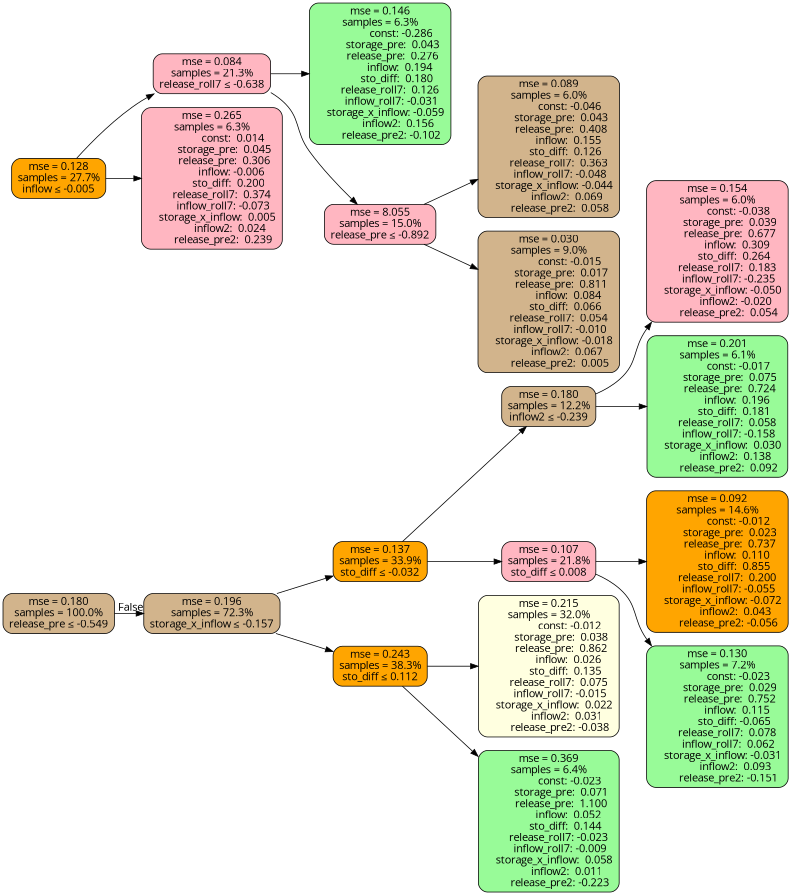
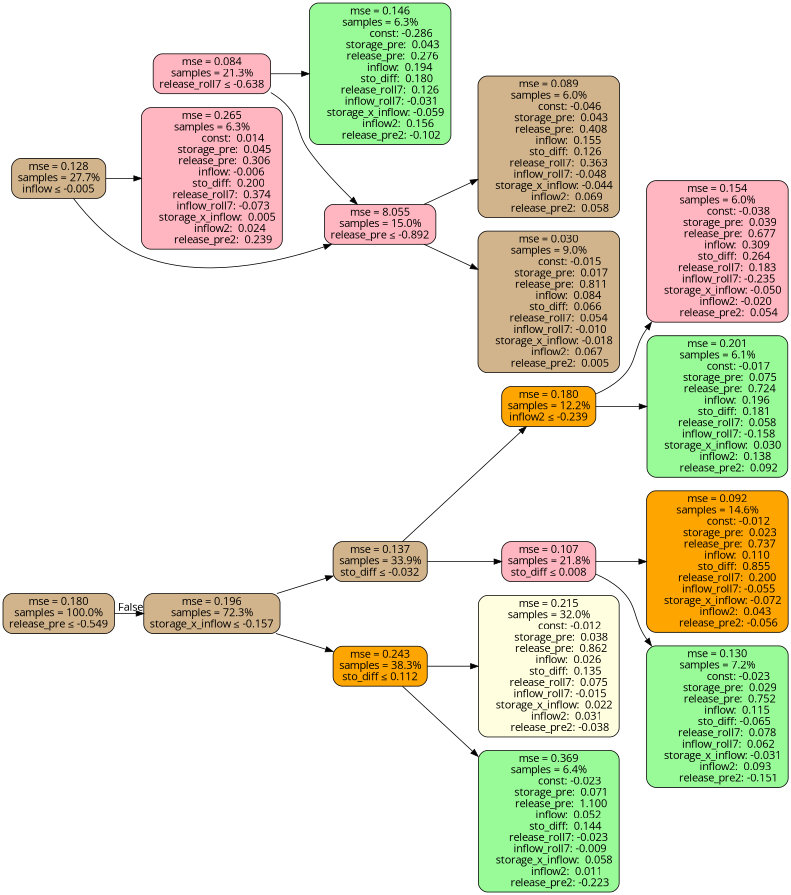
(110, 125) -> (188, 267)
(59, 178) -> (59, 178)
(549, 406) -> (549, 406)
(380, 562) -> (380, 562)
